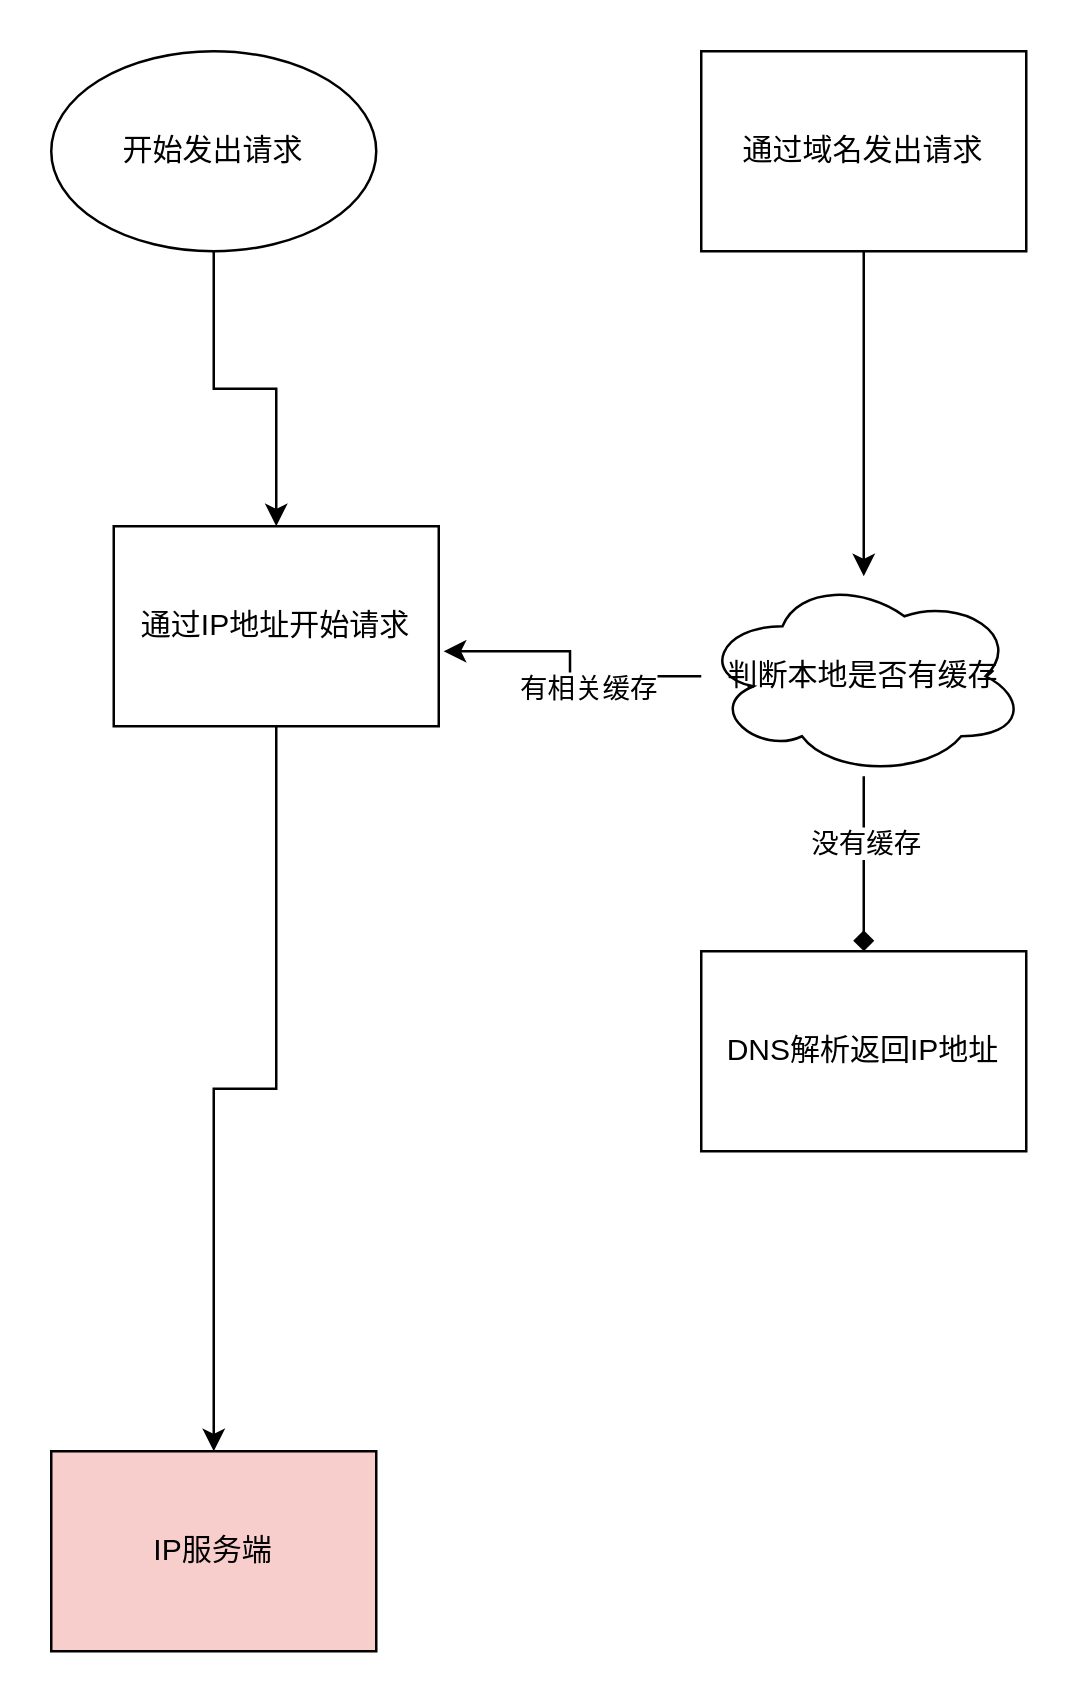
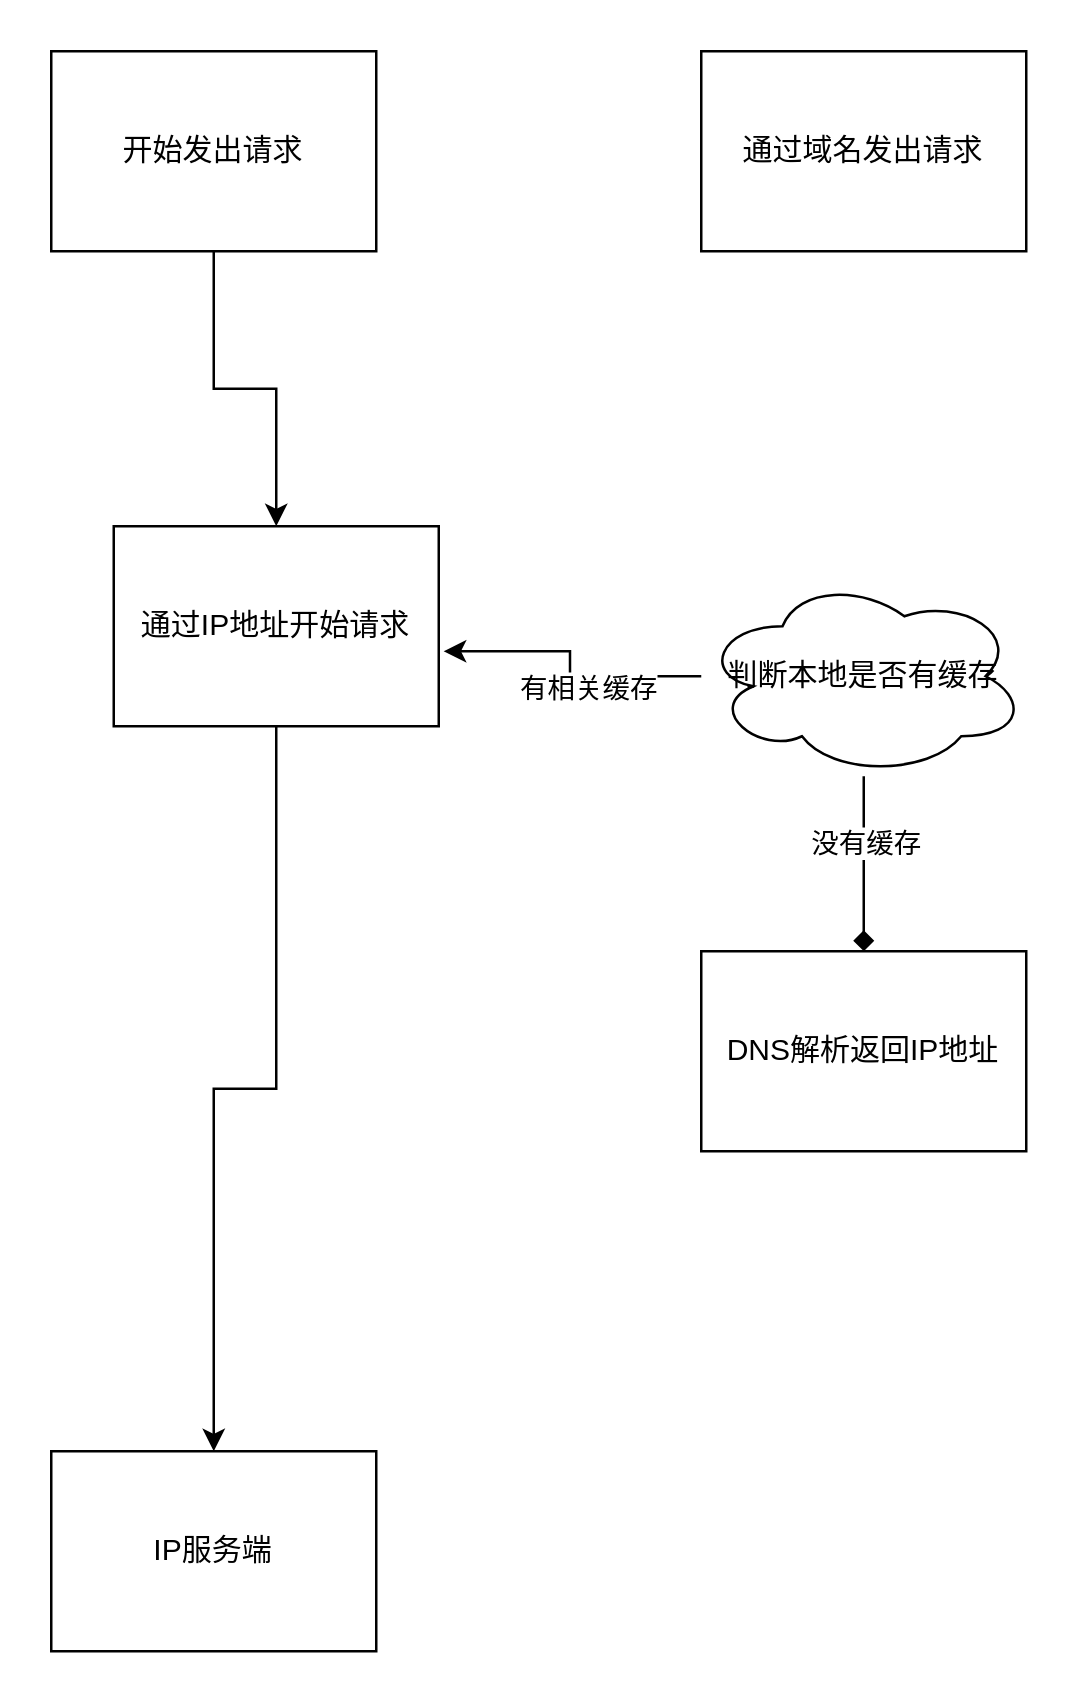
(214, 151) -> (214, 151)
(864, 405) -> none
(214, 1551) -> (214, 1551)
